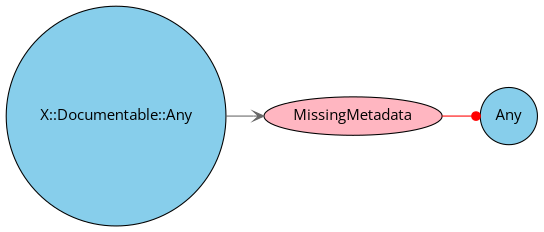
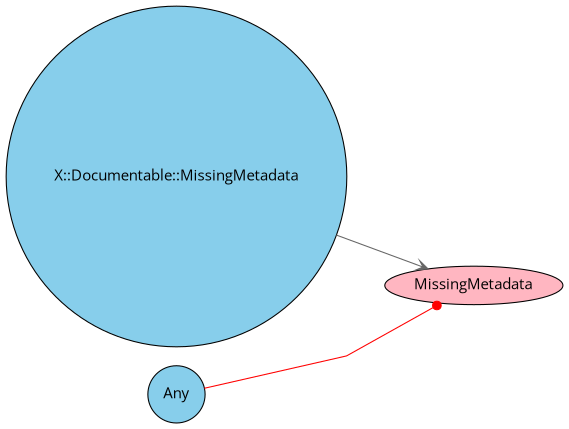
(116, 116) -> (176, 176)
(457, 116) -> (324, 361)
